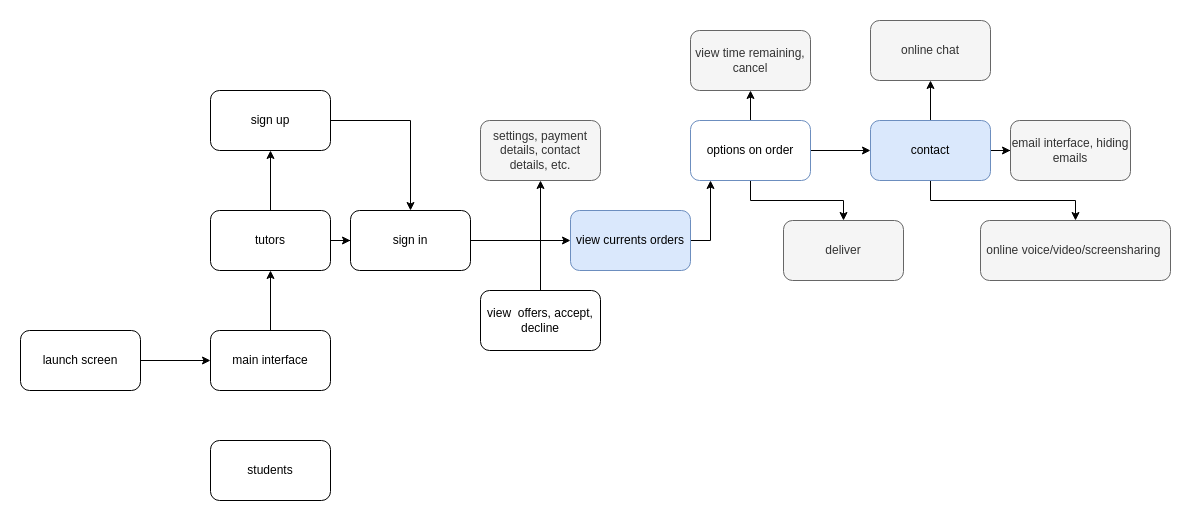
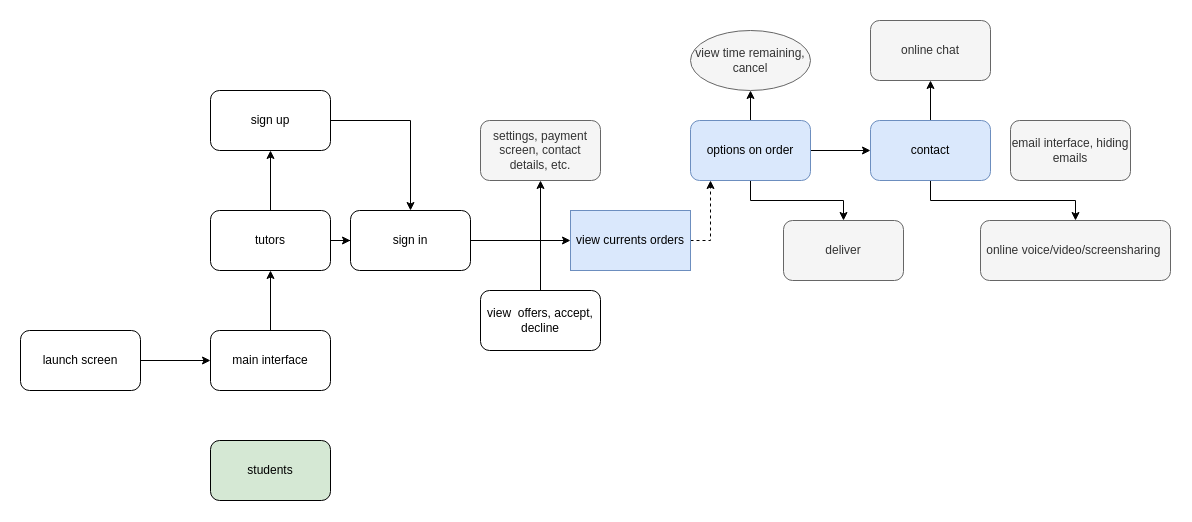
(751, 61) -> (751, 61)
(541, 151) -> (541, 151)
(751, 151) -> (751, 151)
(1005, 151) -> none
(711, 223) -> (711, 223)
(631, 241) -> (631, 241)
(271, 471) -> (271, 471)
